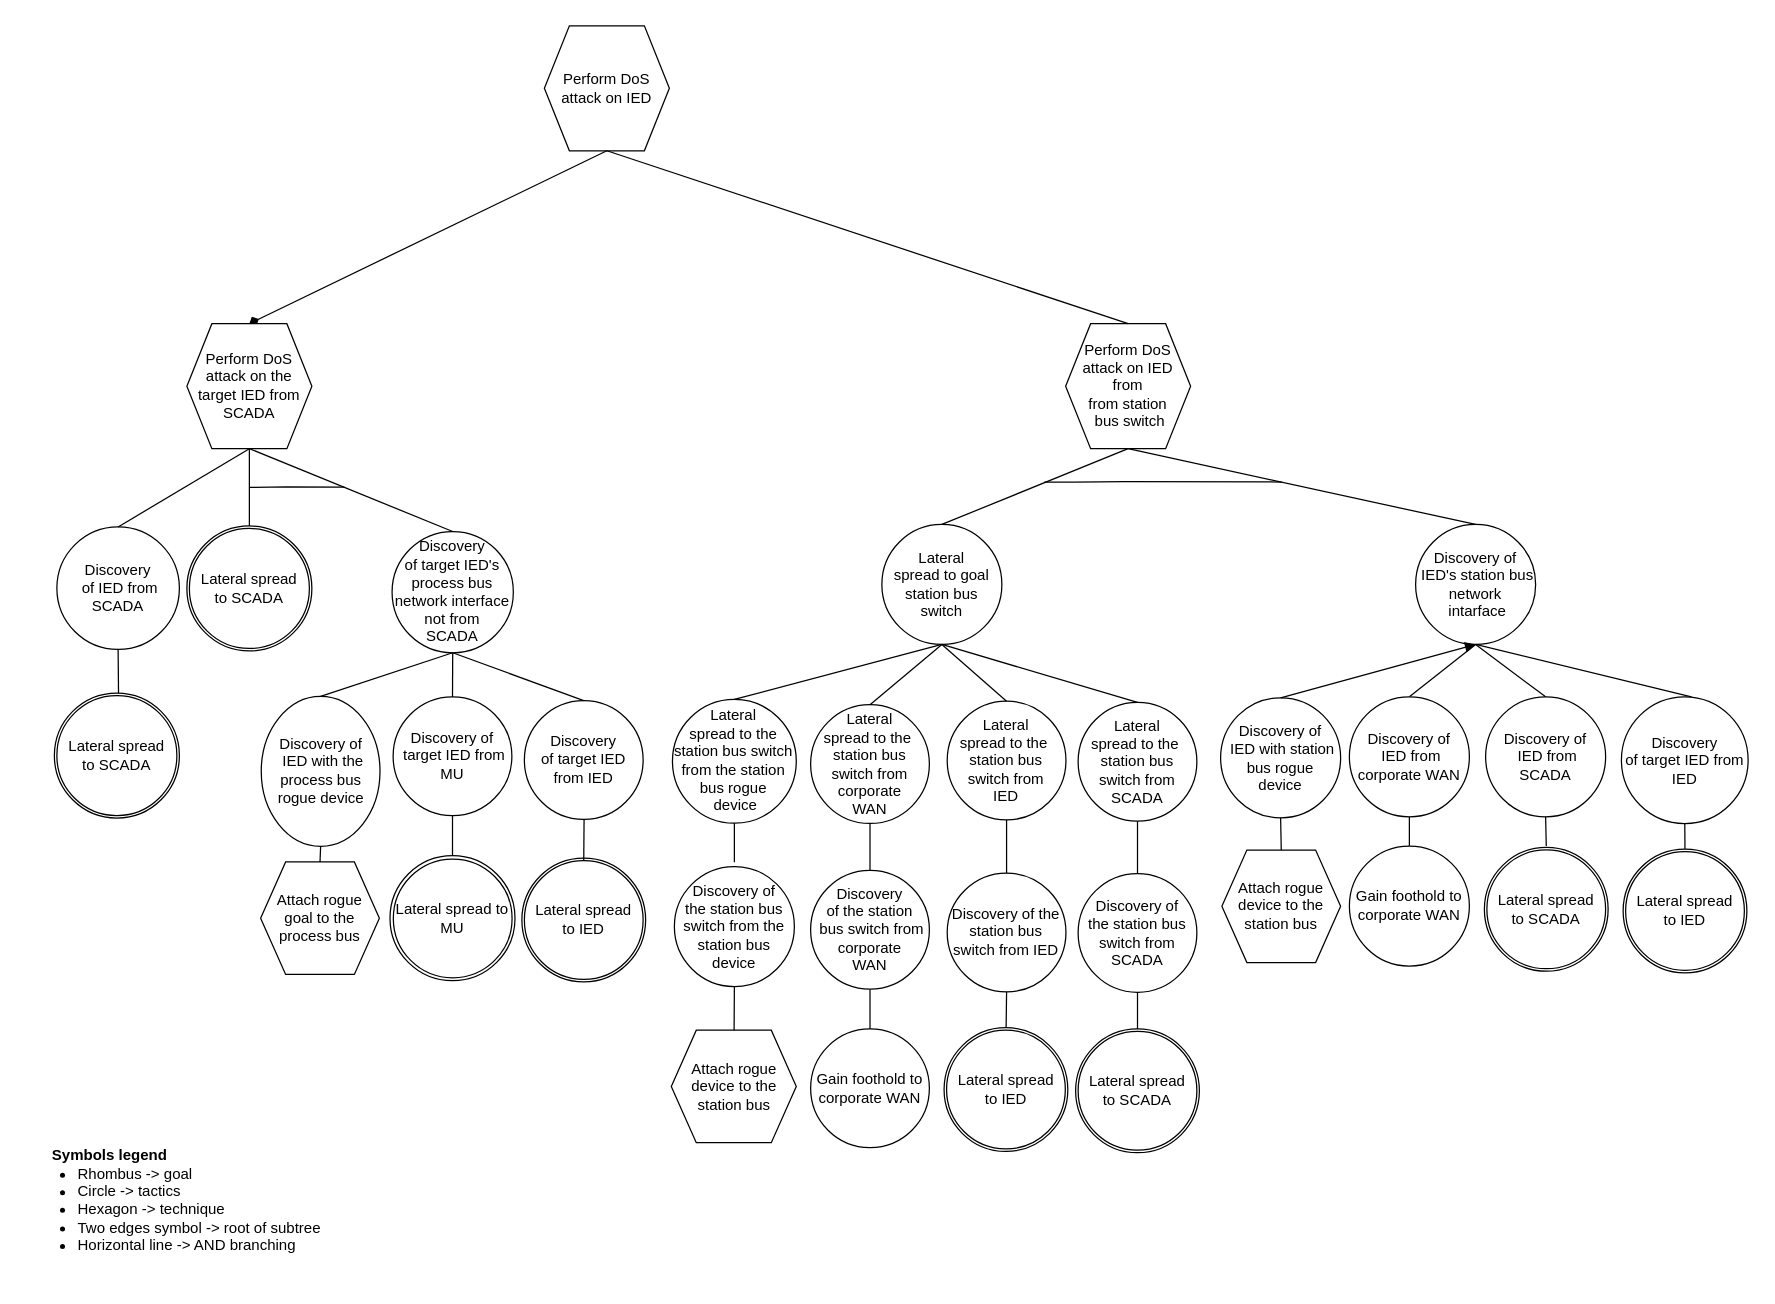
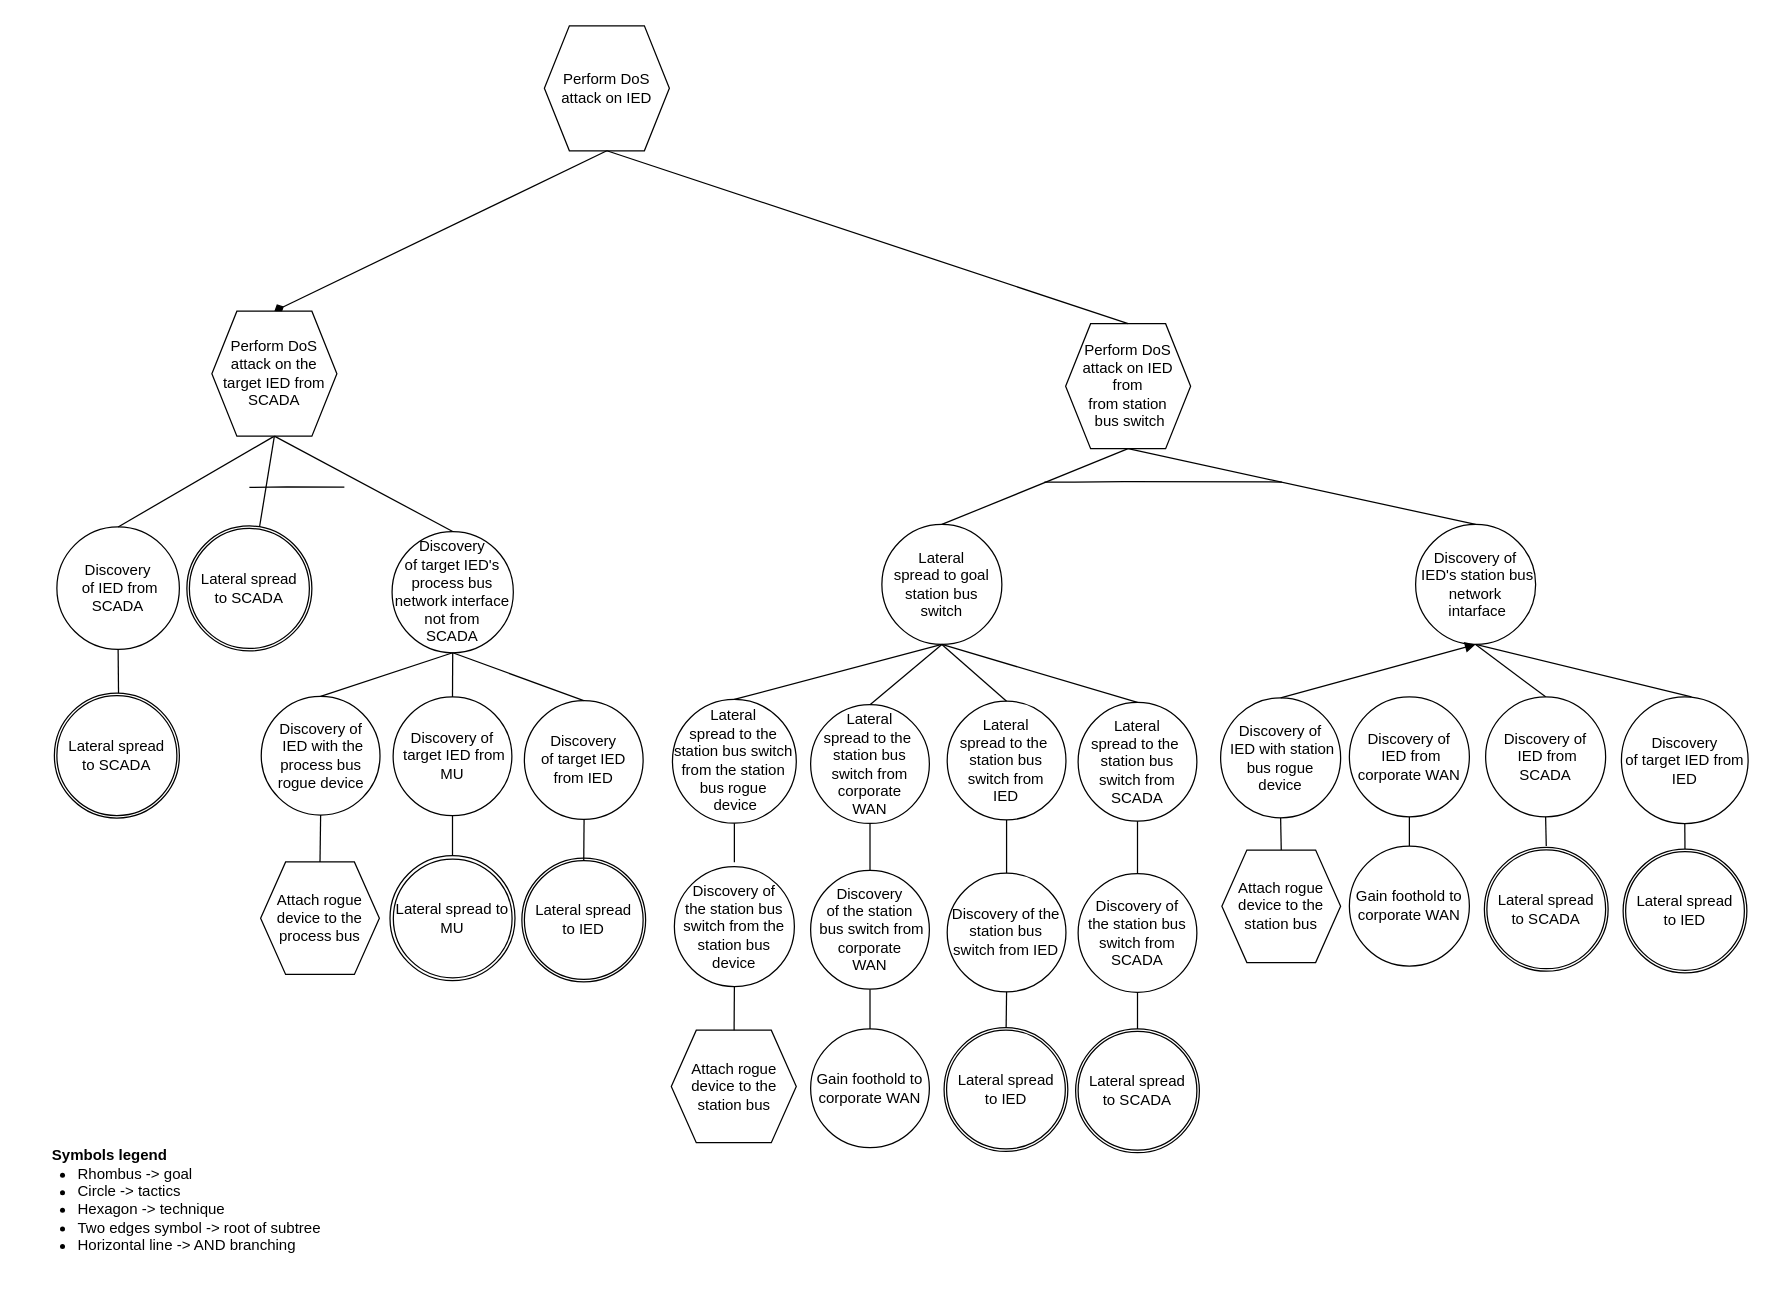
(249, 386) -> (274, 374)
(1442, 671) -> none
(321, 771) -> (321, 756)
(320, 918) -> (320, 918)
